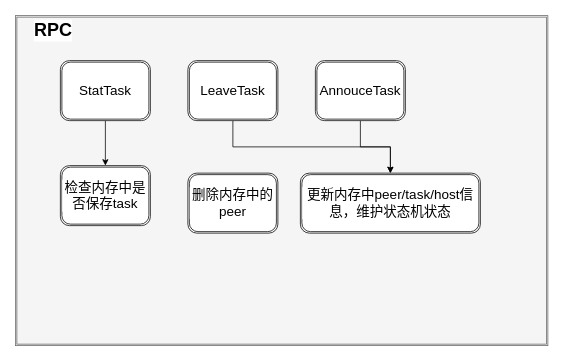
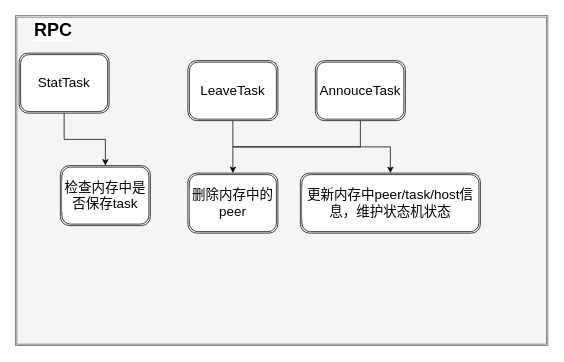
(105, 90) -> (64, 83)
(360, 144) -> (233, 166)
